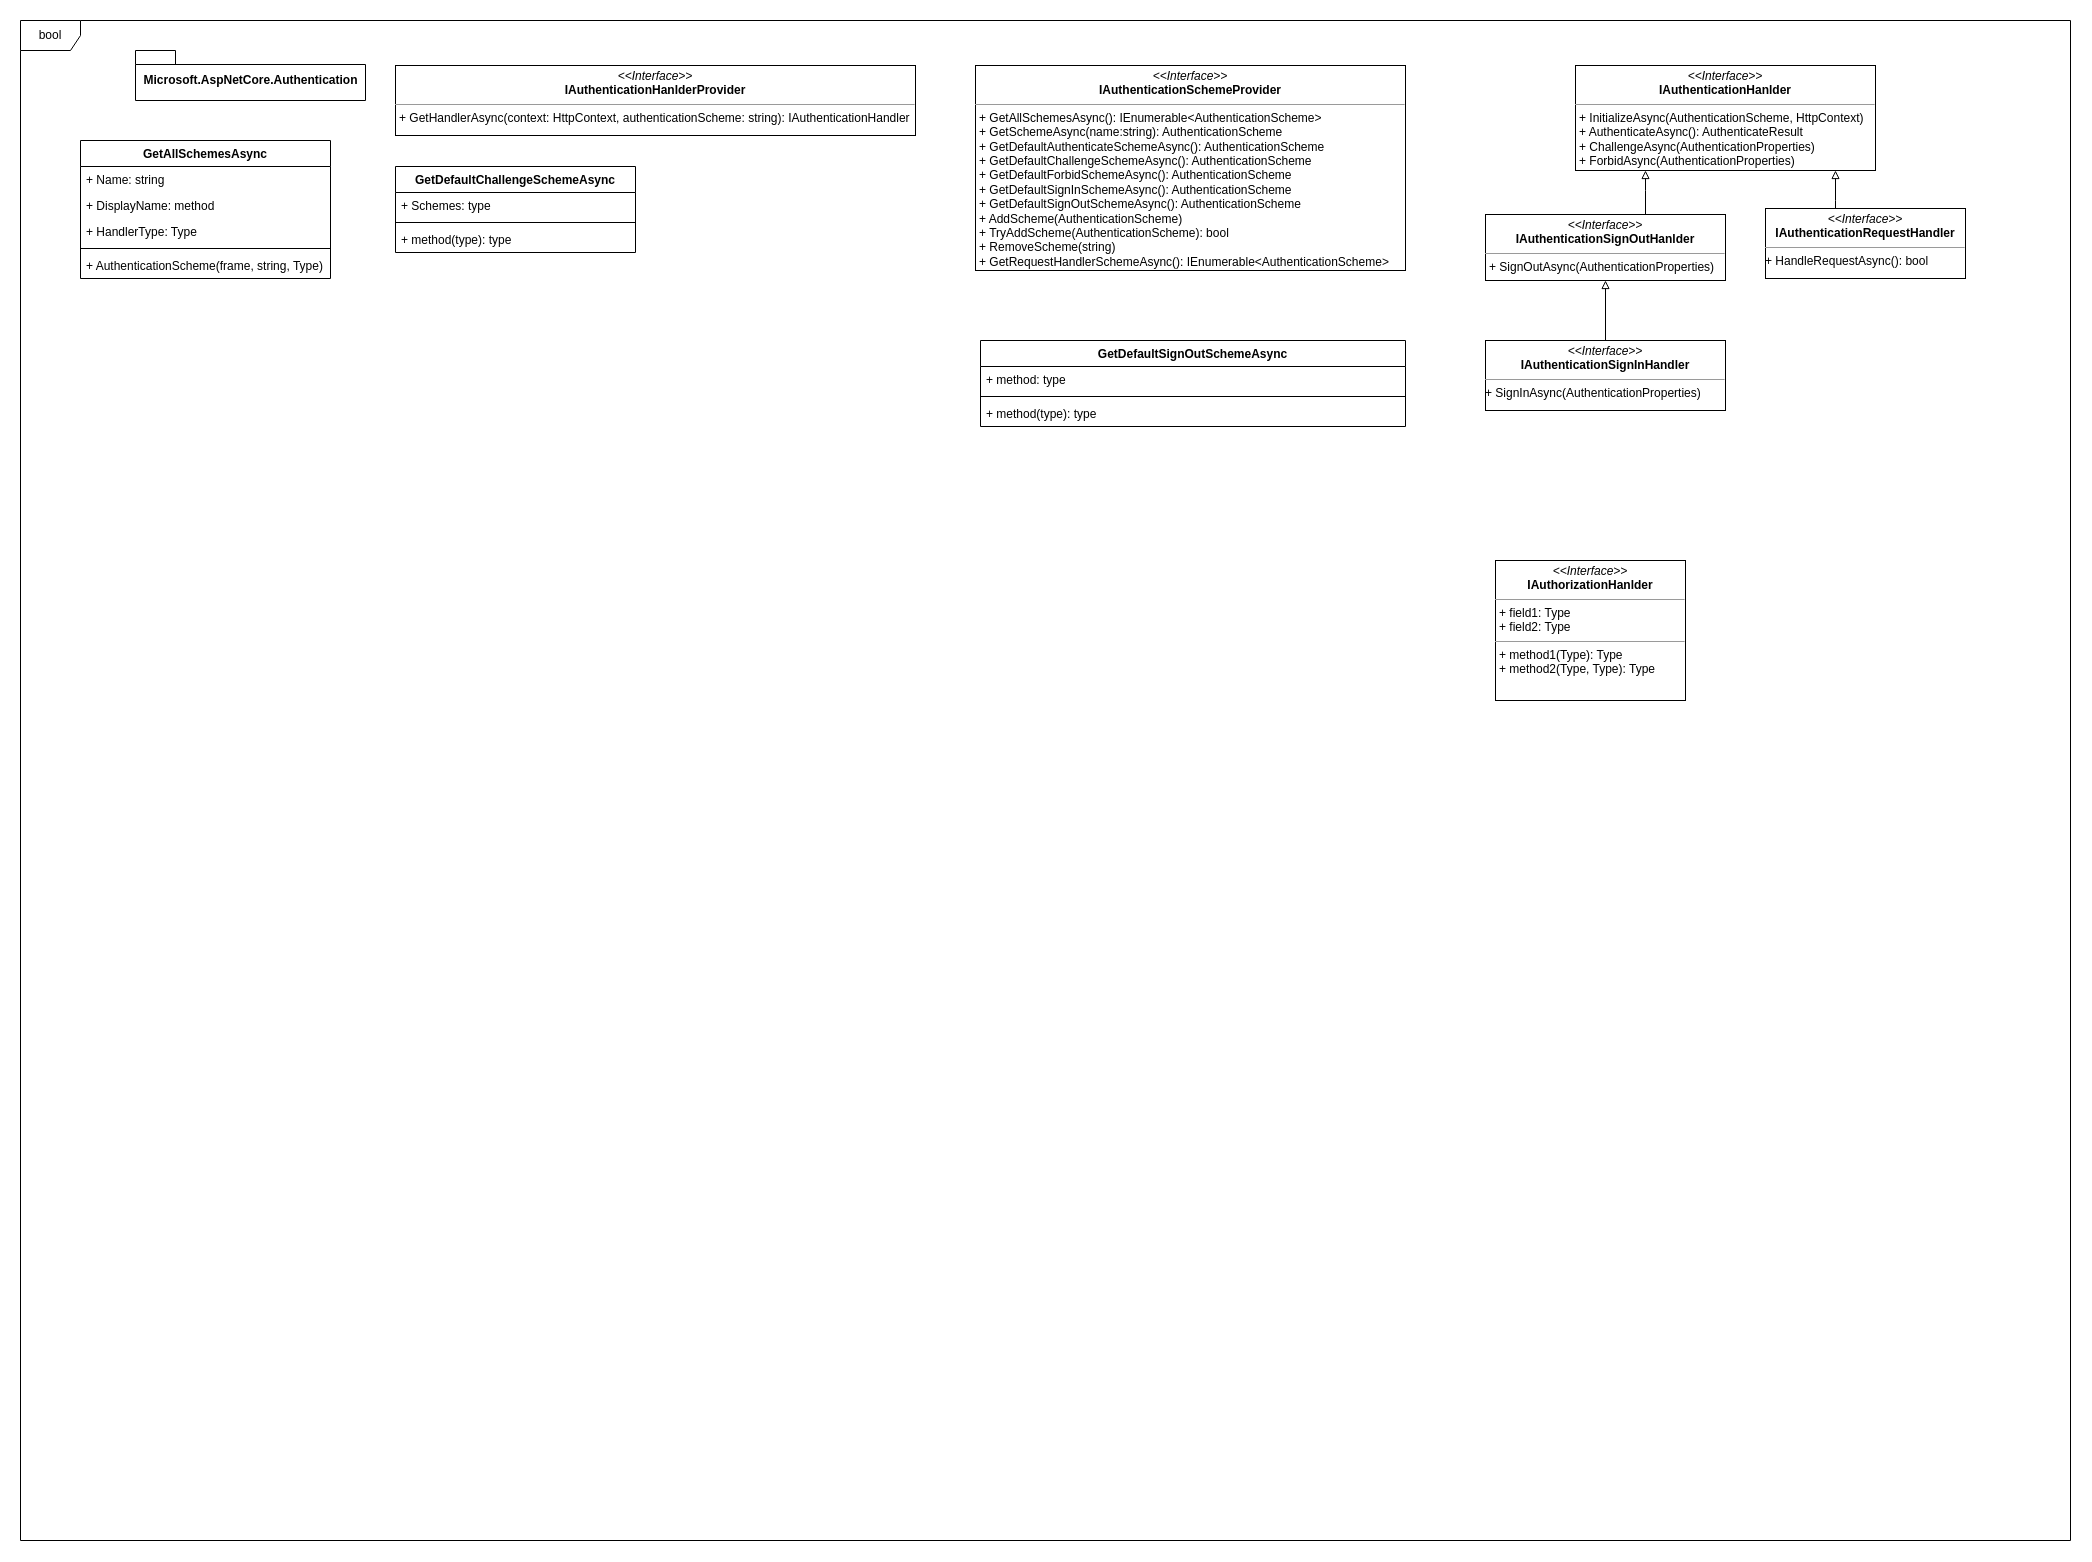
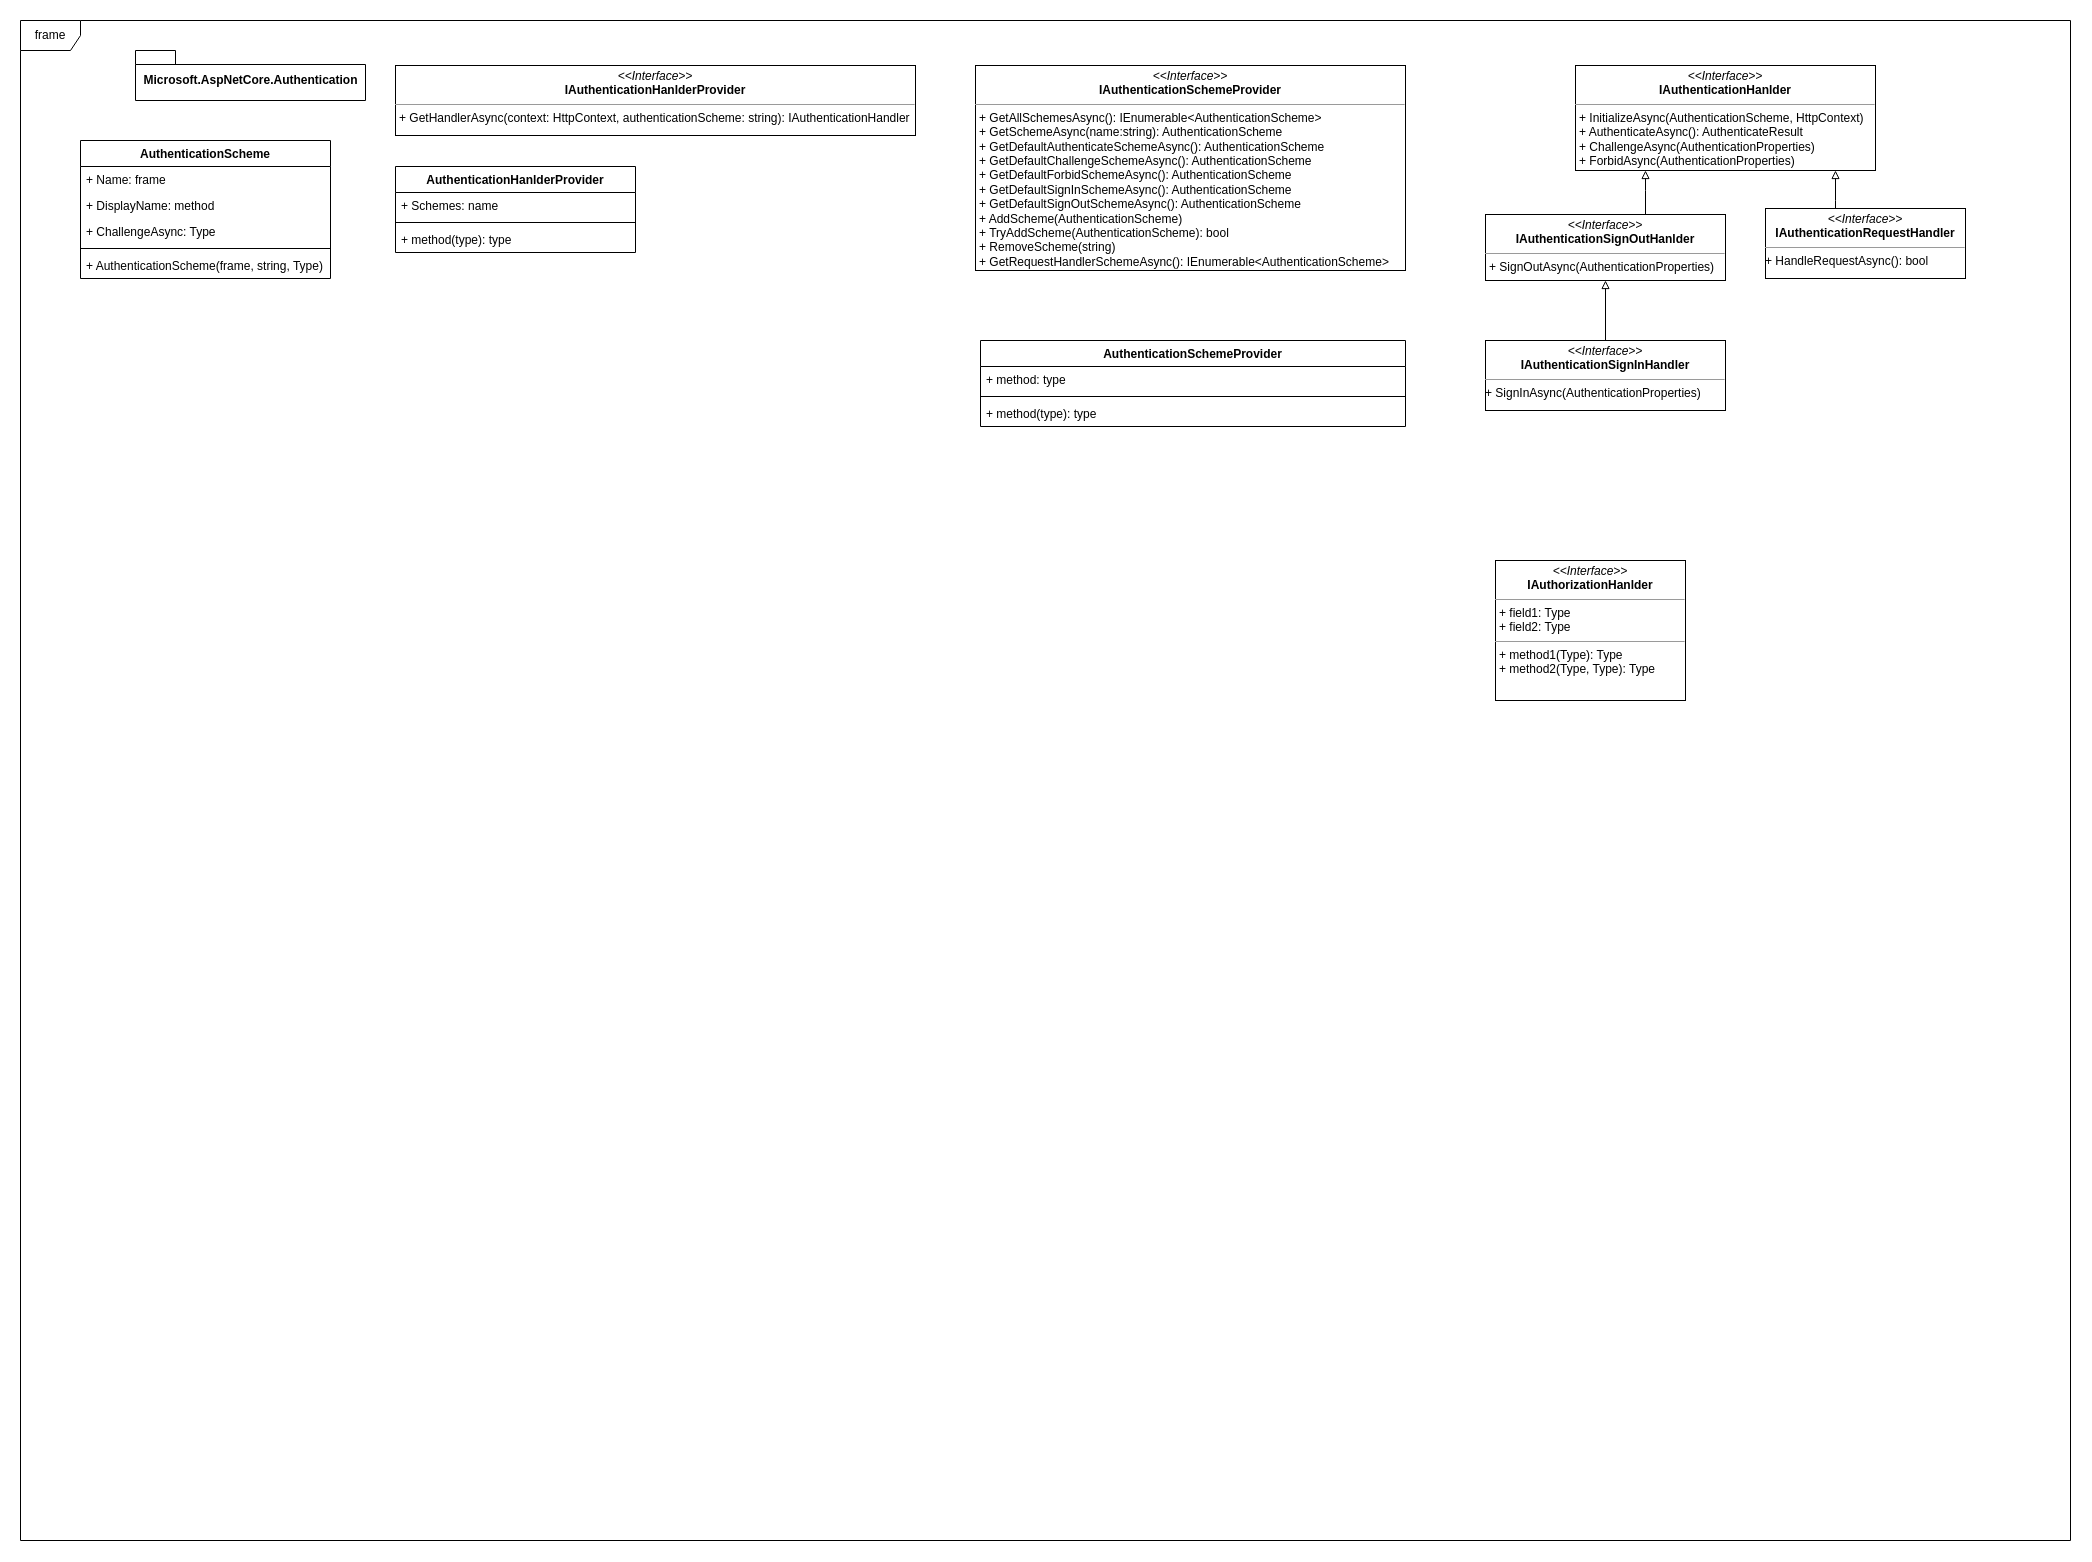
(51, 36) -> (51, 36)
(205, 154) -> (205, 154)
(127, 180) -> (125, 180)
(515, 180) -> (515, 180)
(447, 206) -> (447, 206)
(144, 232) -> (152, 232)
(1193, 354) -> (1193, 354)
